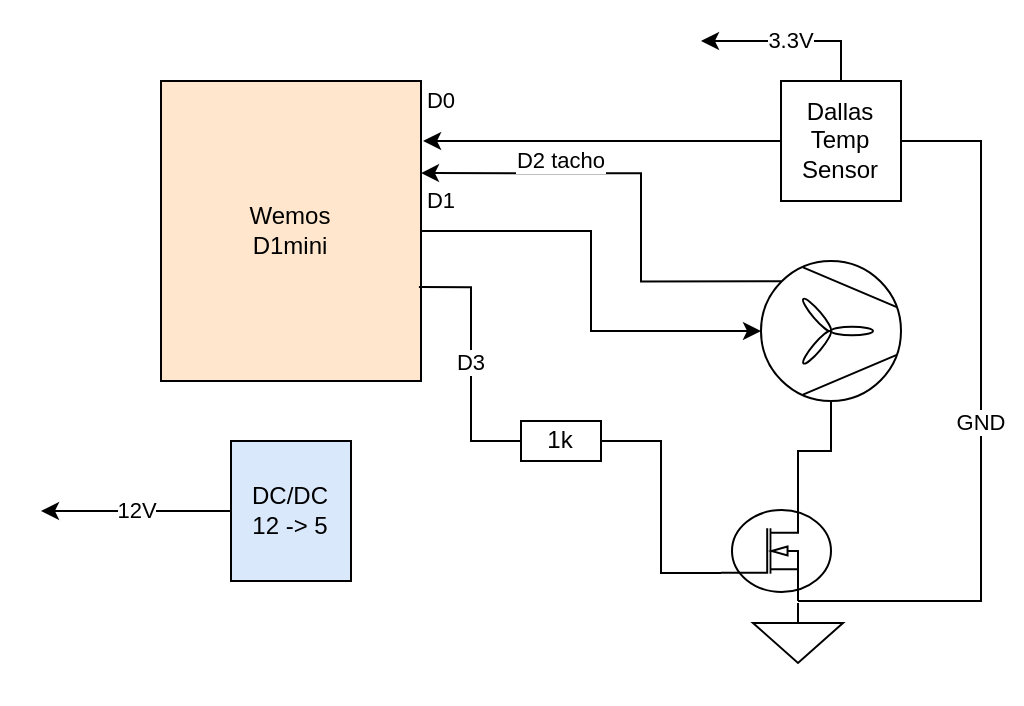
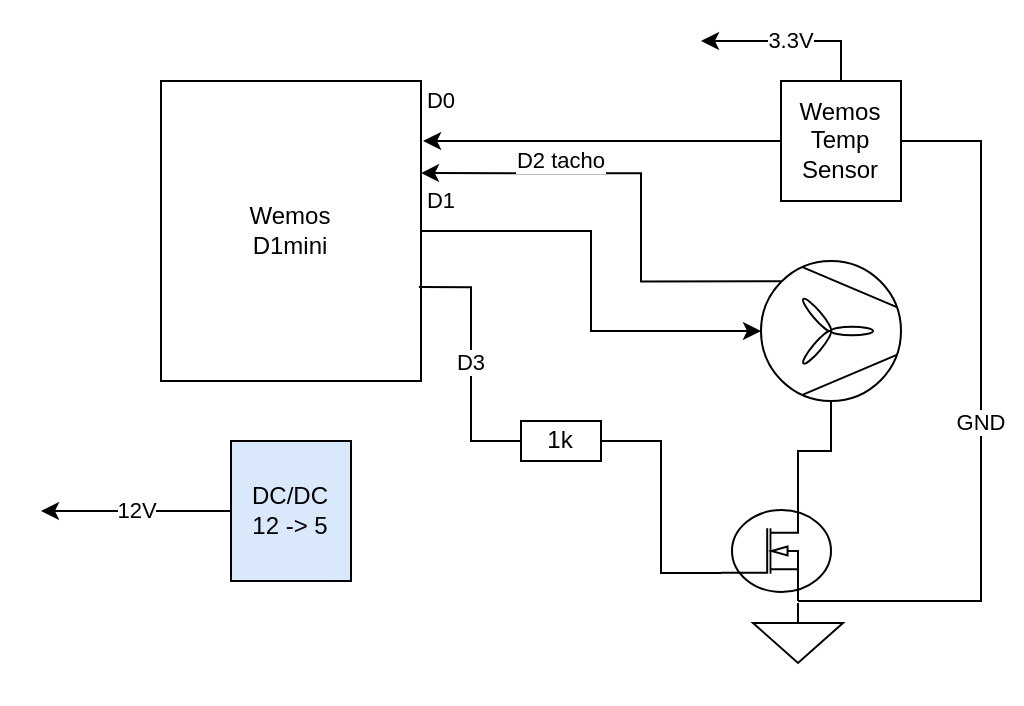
(841, 141) -> (841, 141)
(291, 231) -> (291, 231)
